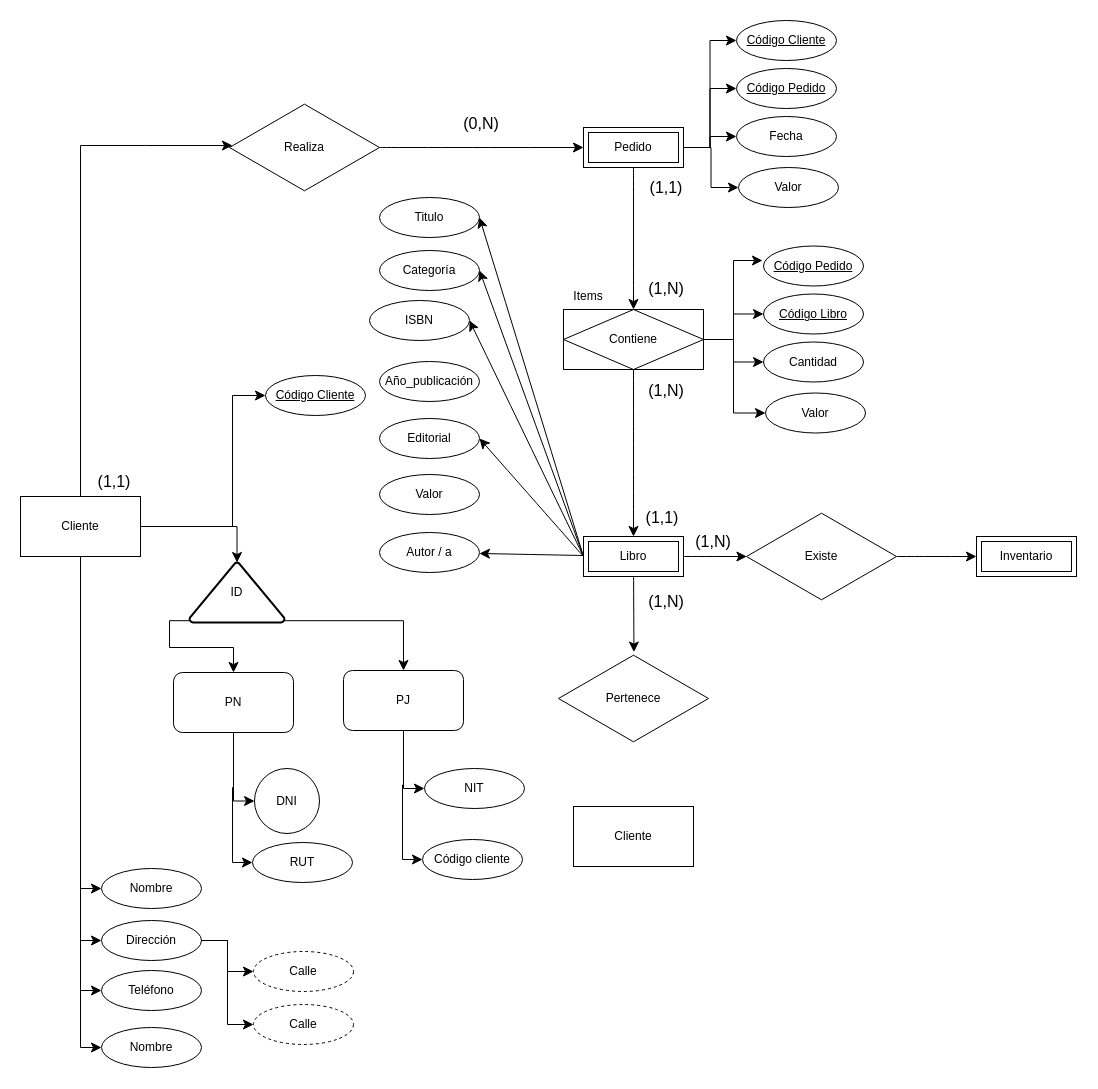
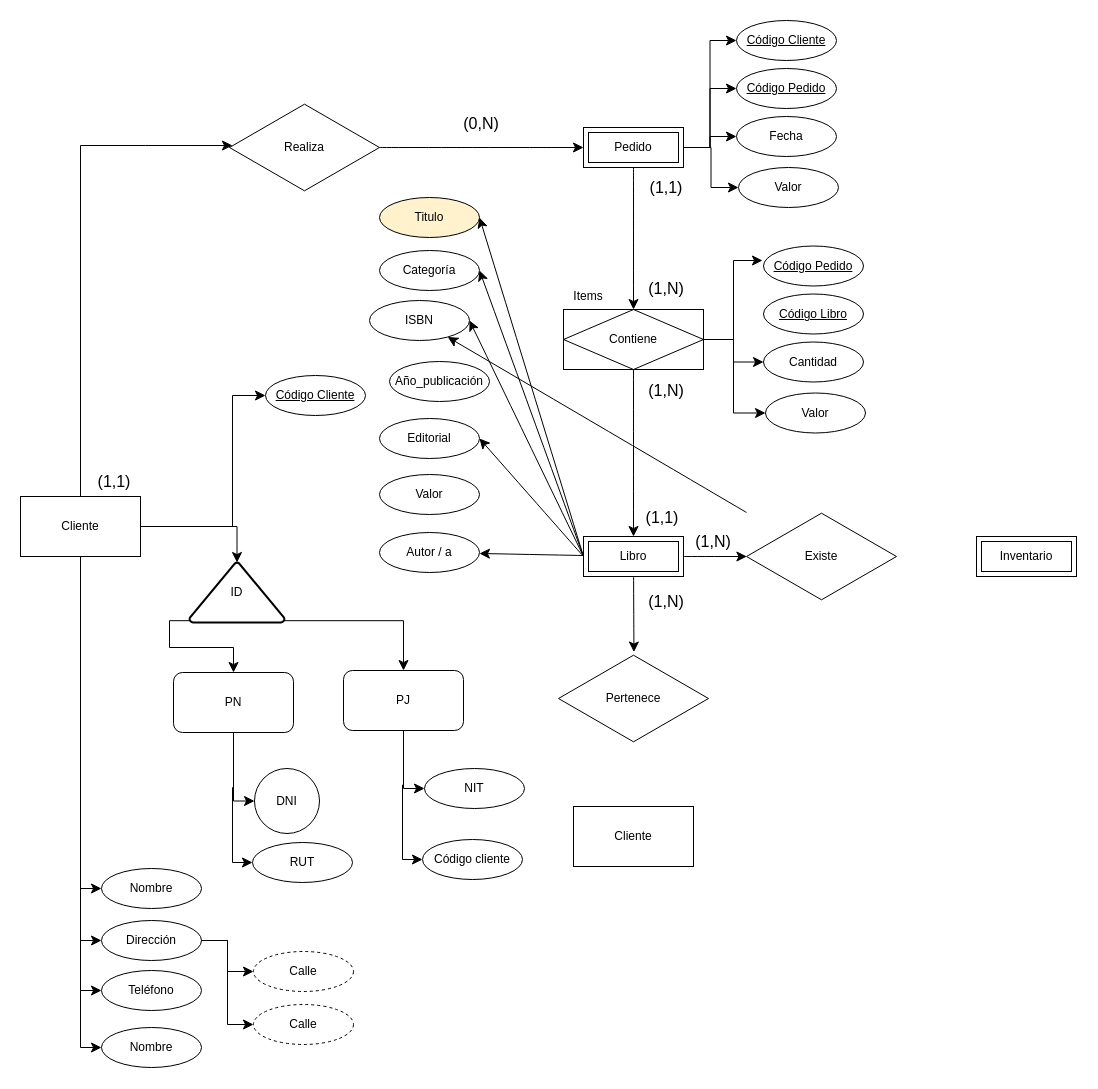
(430, 218) -> (430, 218)
(745, 314) -> none
(430, 382) -> (440, 382)
(933, 557) -> (600, 426)
